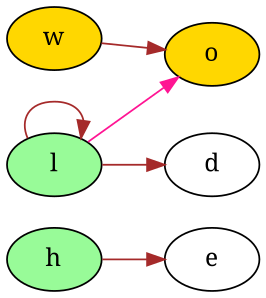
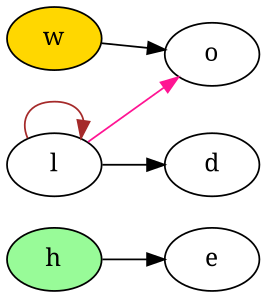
(125, 46) -> (125, 46)
(212, 54) -> (212, 54)
(54, 165) -> (54, 165)
(125, 165) -> (125, 165)
(125, 259) -> (125, 259)
